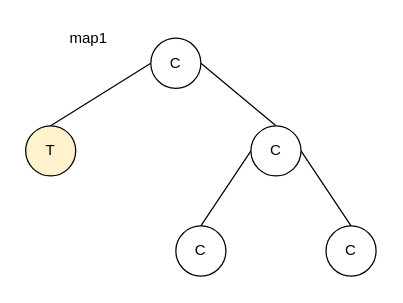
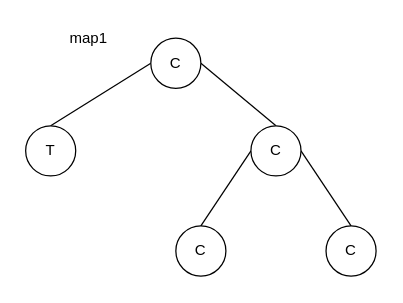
(51, 151) -> (51, 151)
